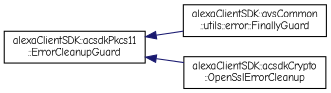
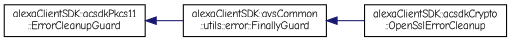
(170, 61) -> (351, 21)
